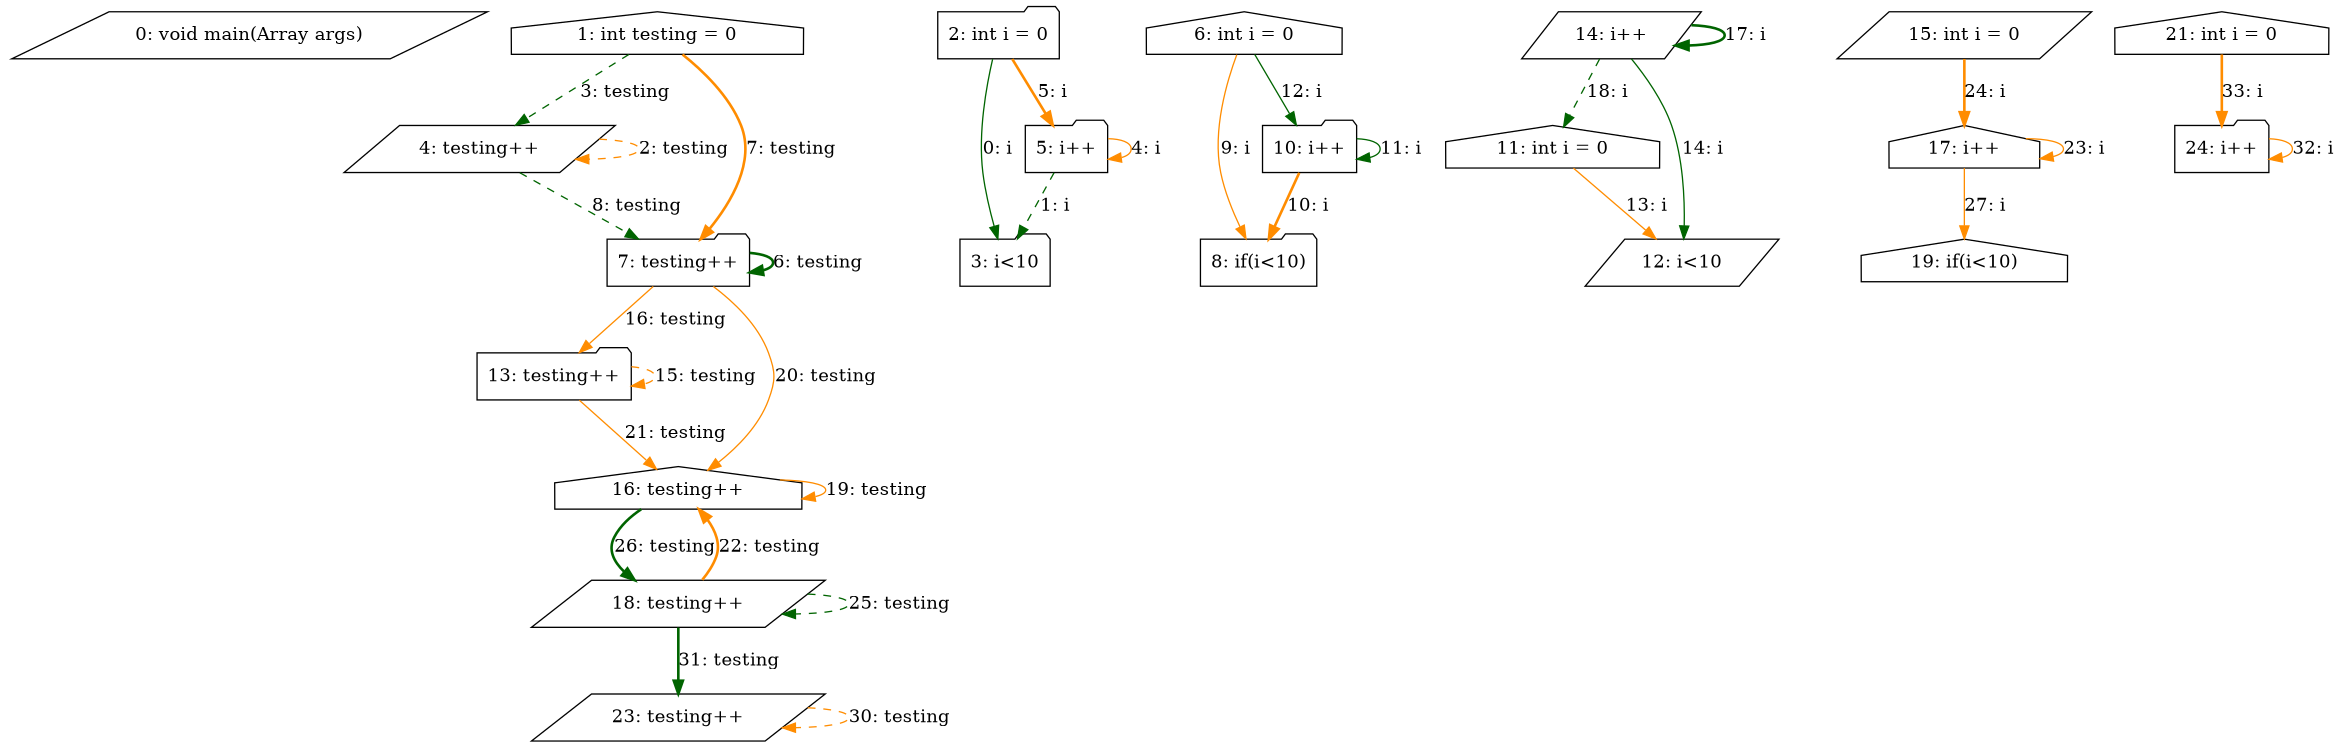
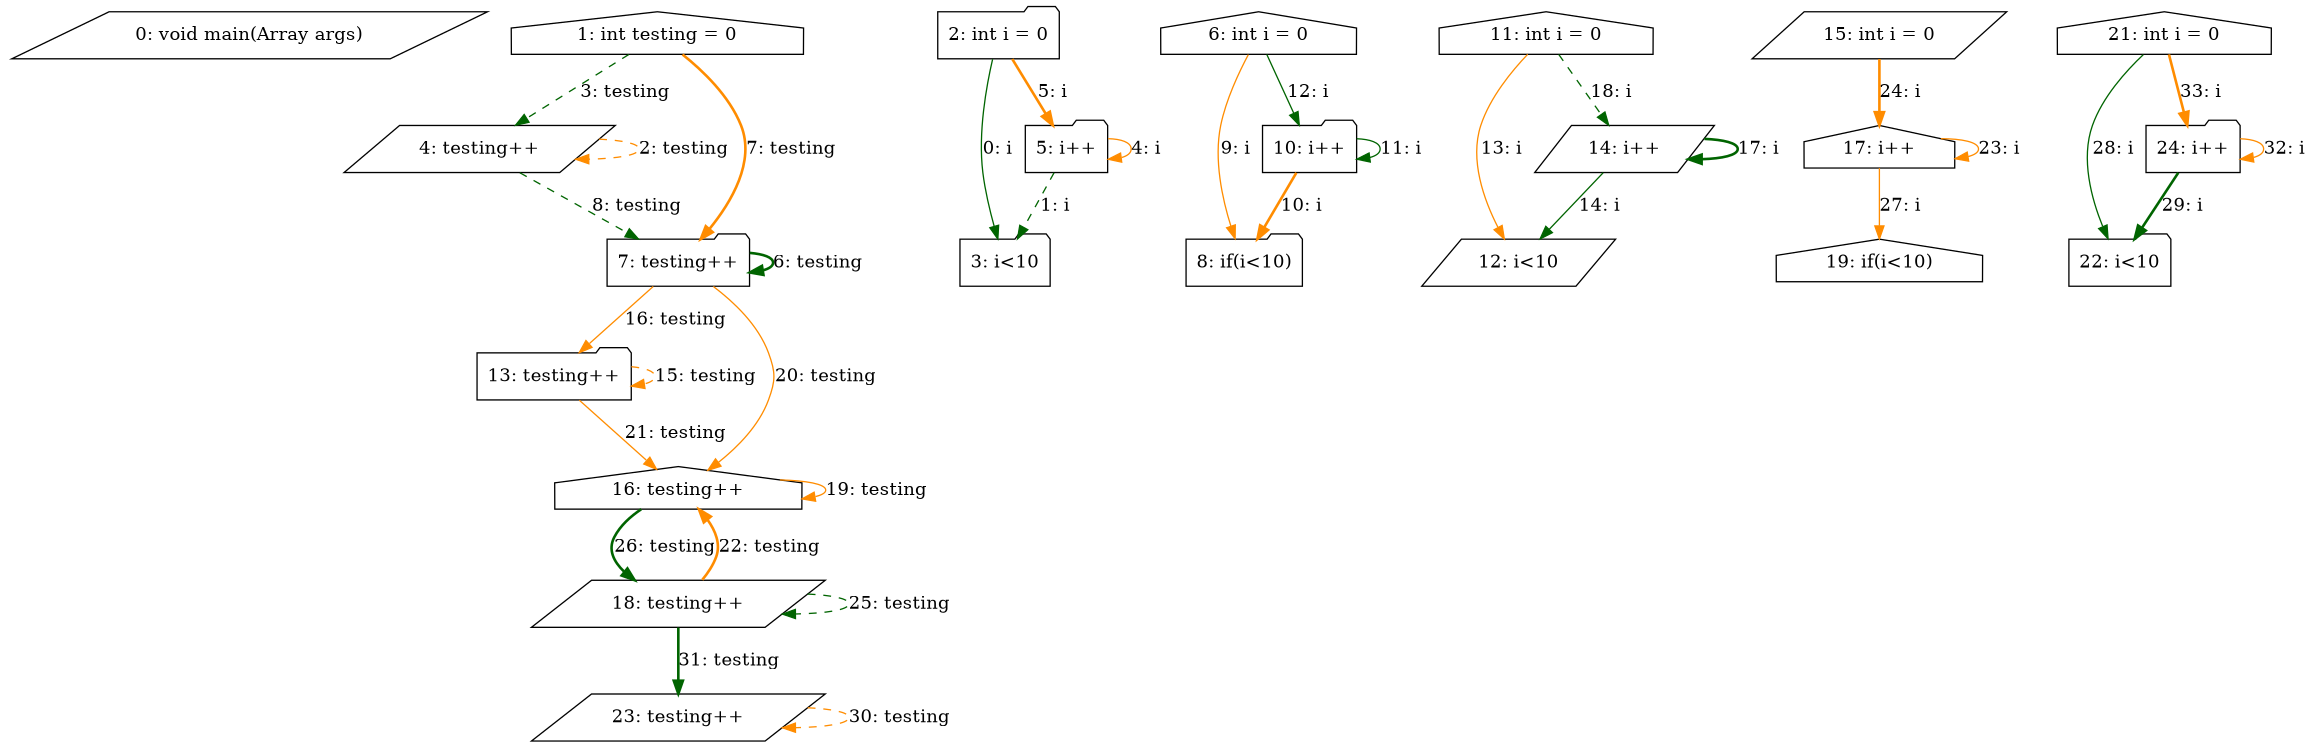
(1585, 87) -> (1580, 84)
none -> (2120, 263)
